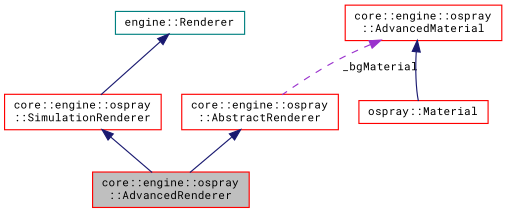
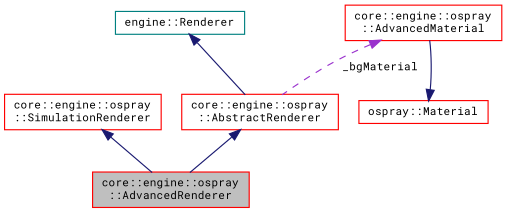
(130, 68) -> (221, 69)
(416, 77) -> (431, 65)
